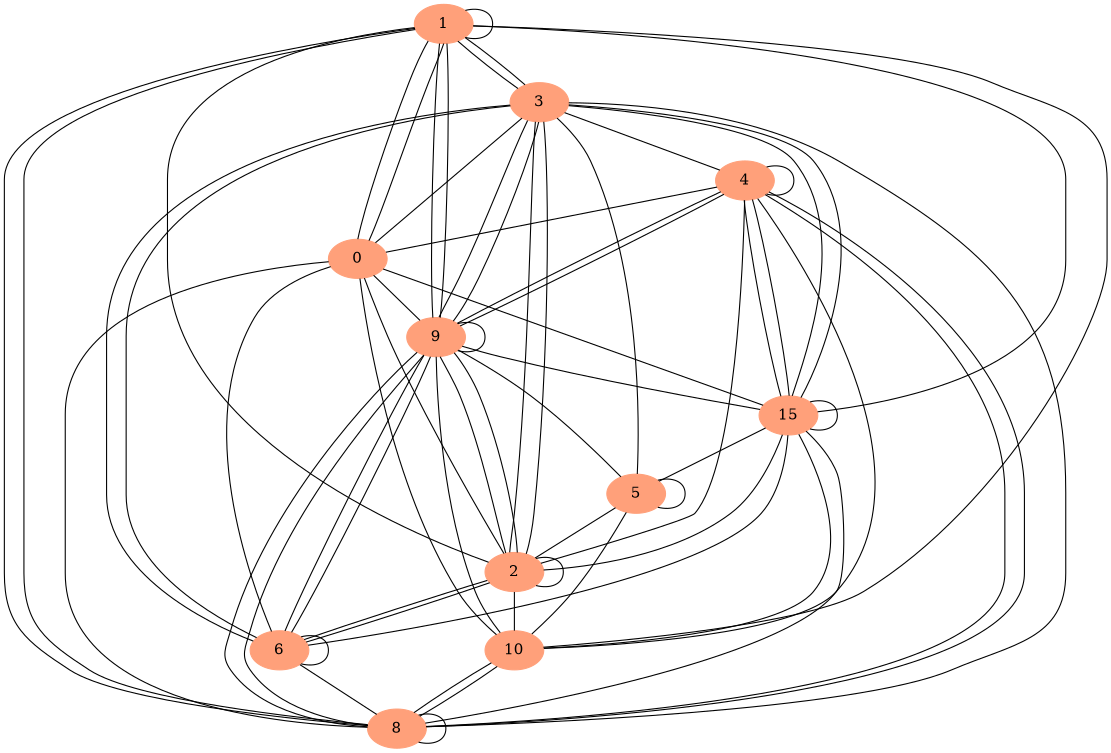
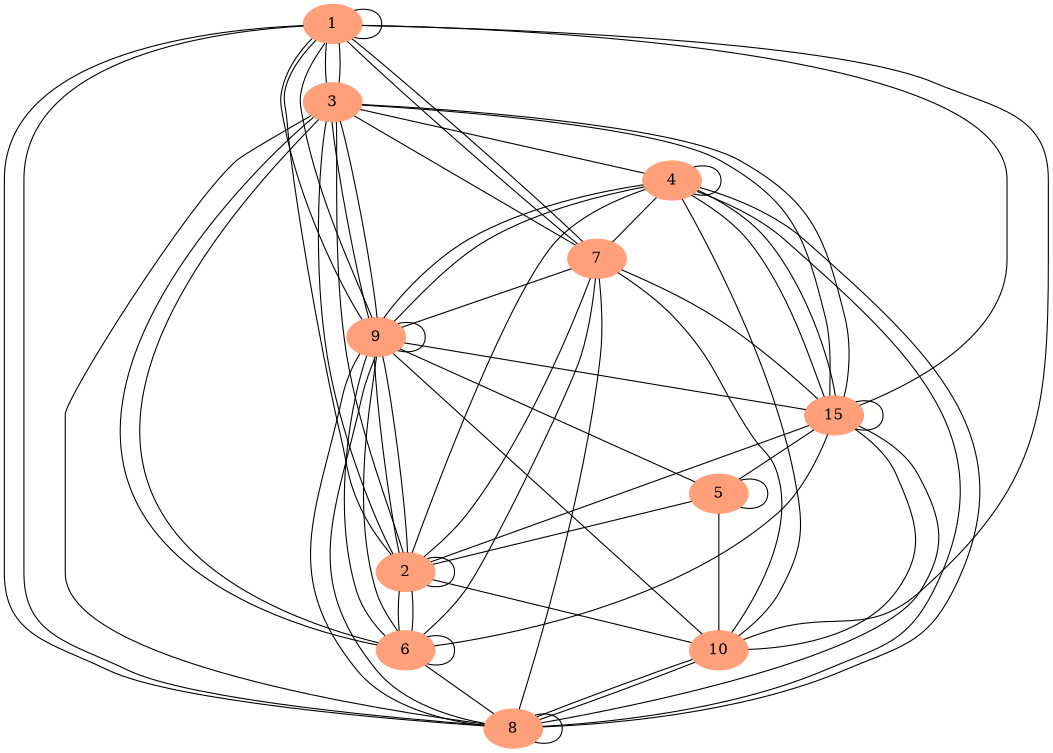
(358, 259) -> (597, 259)
(627, 288) -> none
